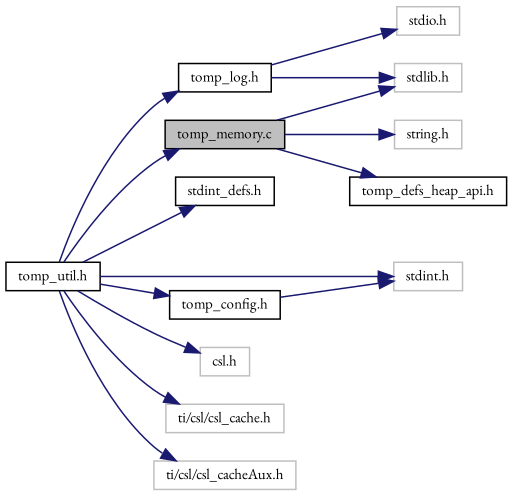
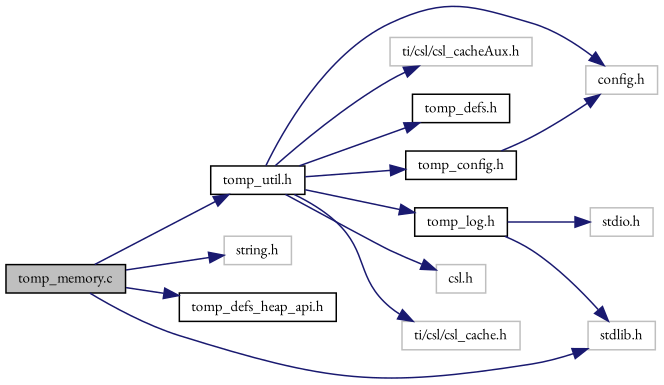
(225, 191) -> (461, 108)
(109, 204) -> (155, 233)
(428, 276) -> (622, 80)
